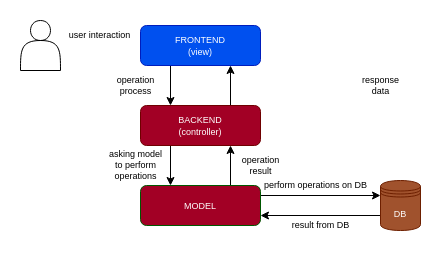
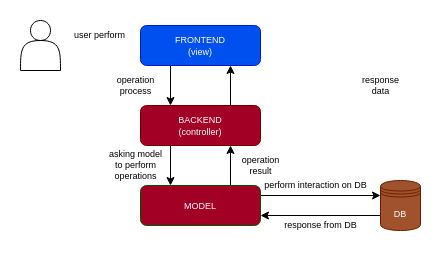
(100, 36) -> (100, 36)
(316, 186) -> (316, 186)
(321, 226) -> (321, 226)
